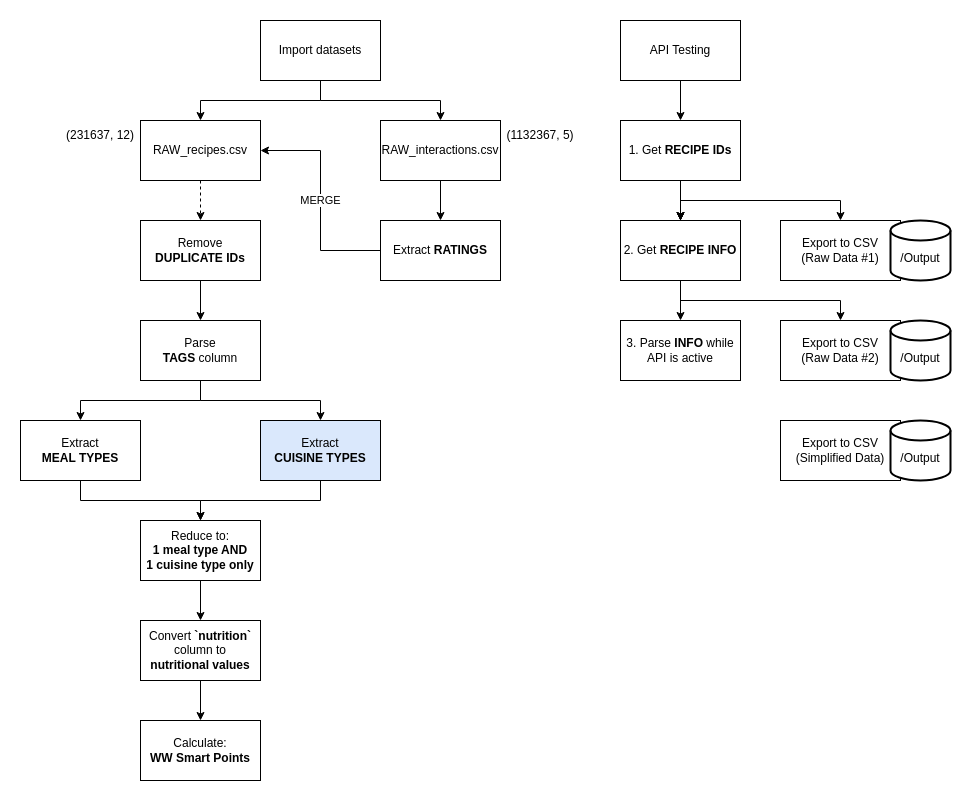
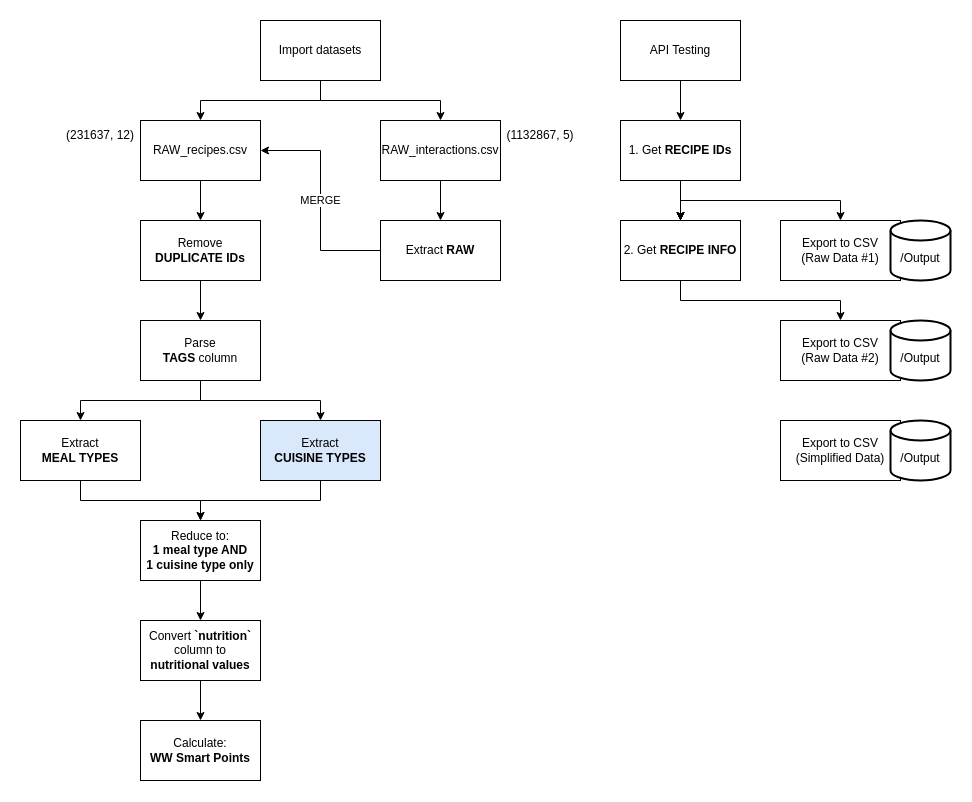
(541, 136) -> (541, 136)
(201, 197) -> (201, 197)
(441, 251) -> (441, 251)
(681, 308) -> none
(681, 351) -> none
